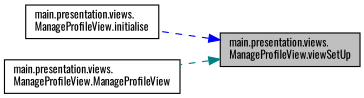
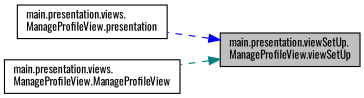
(92, 22) -> (92, 22)
(290, 50) -> (290, 50)
